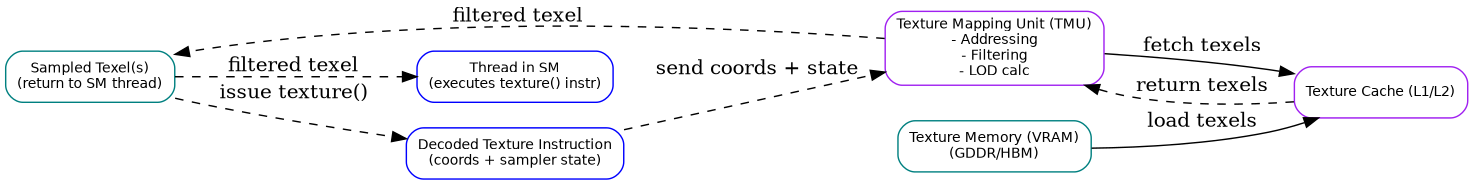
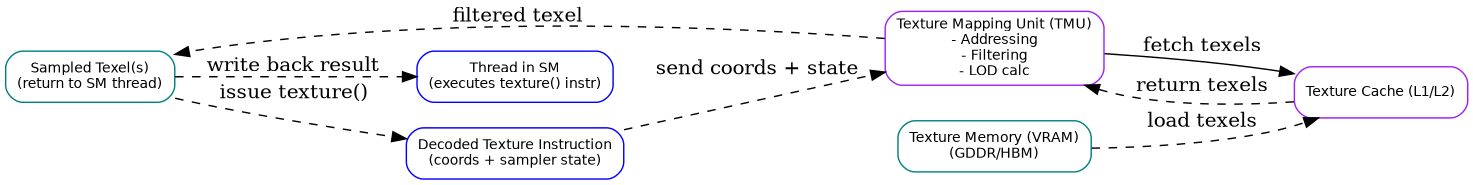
(291, 66) -> (291, 66)
(1199, 142) -> (1199, 142)
